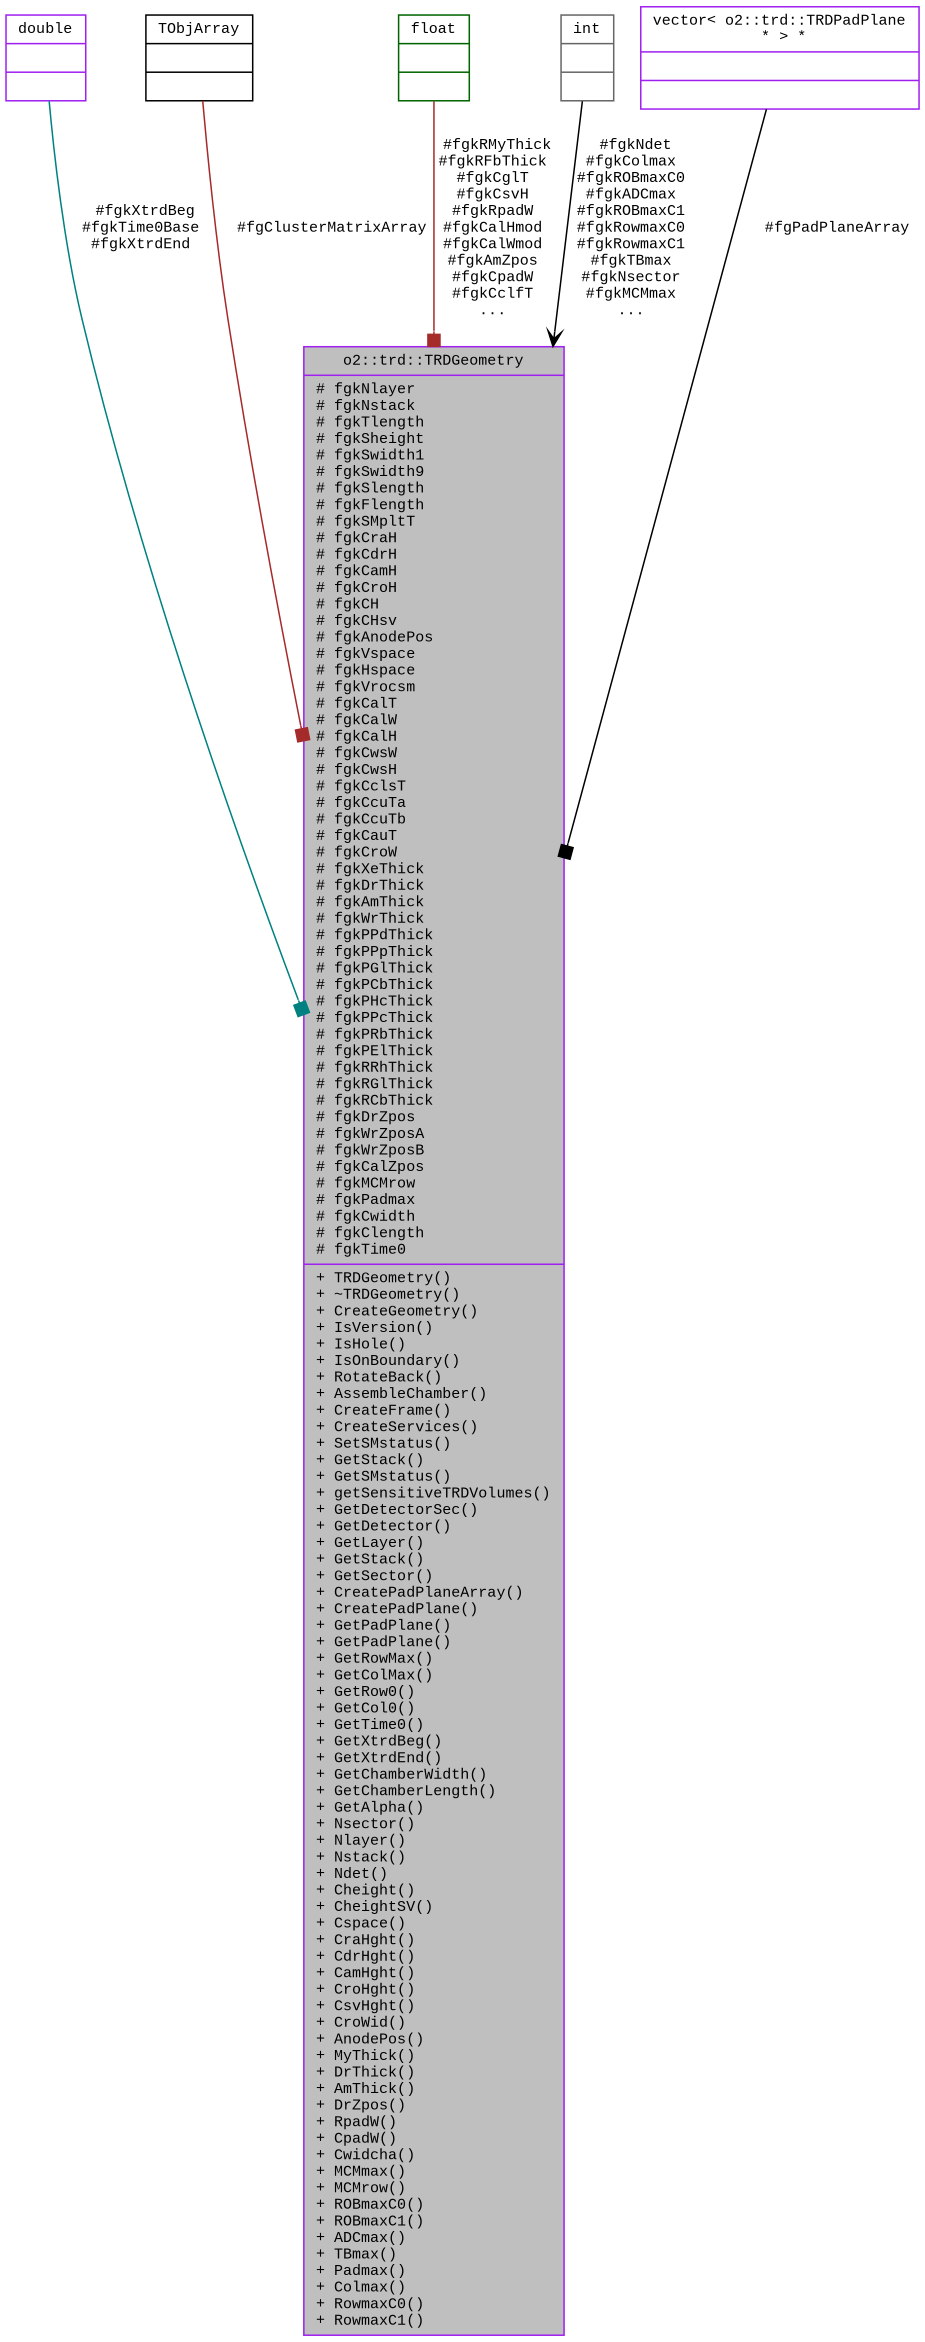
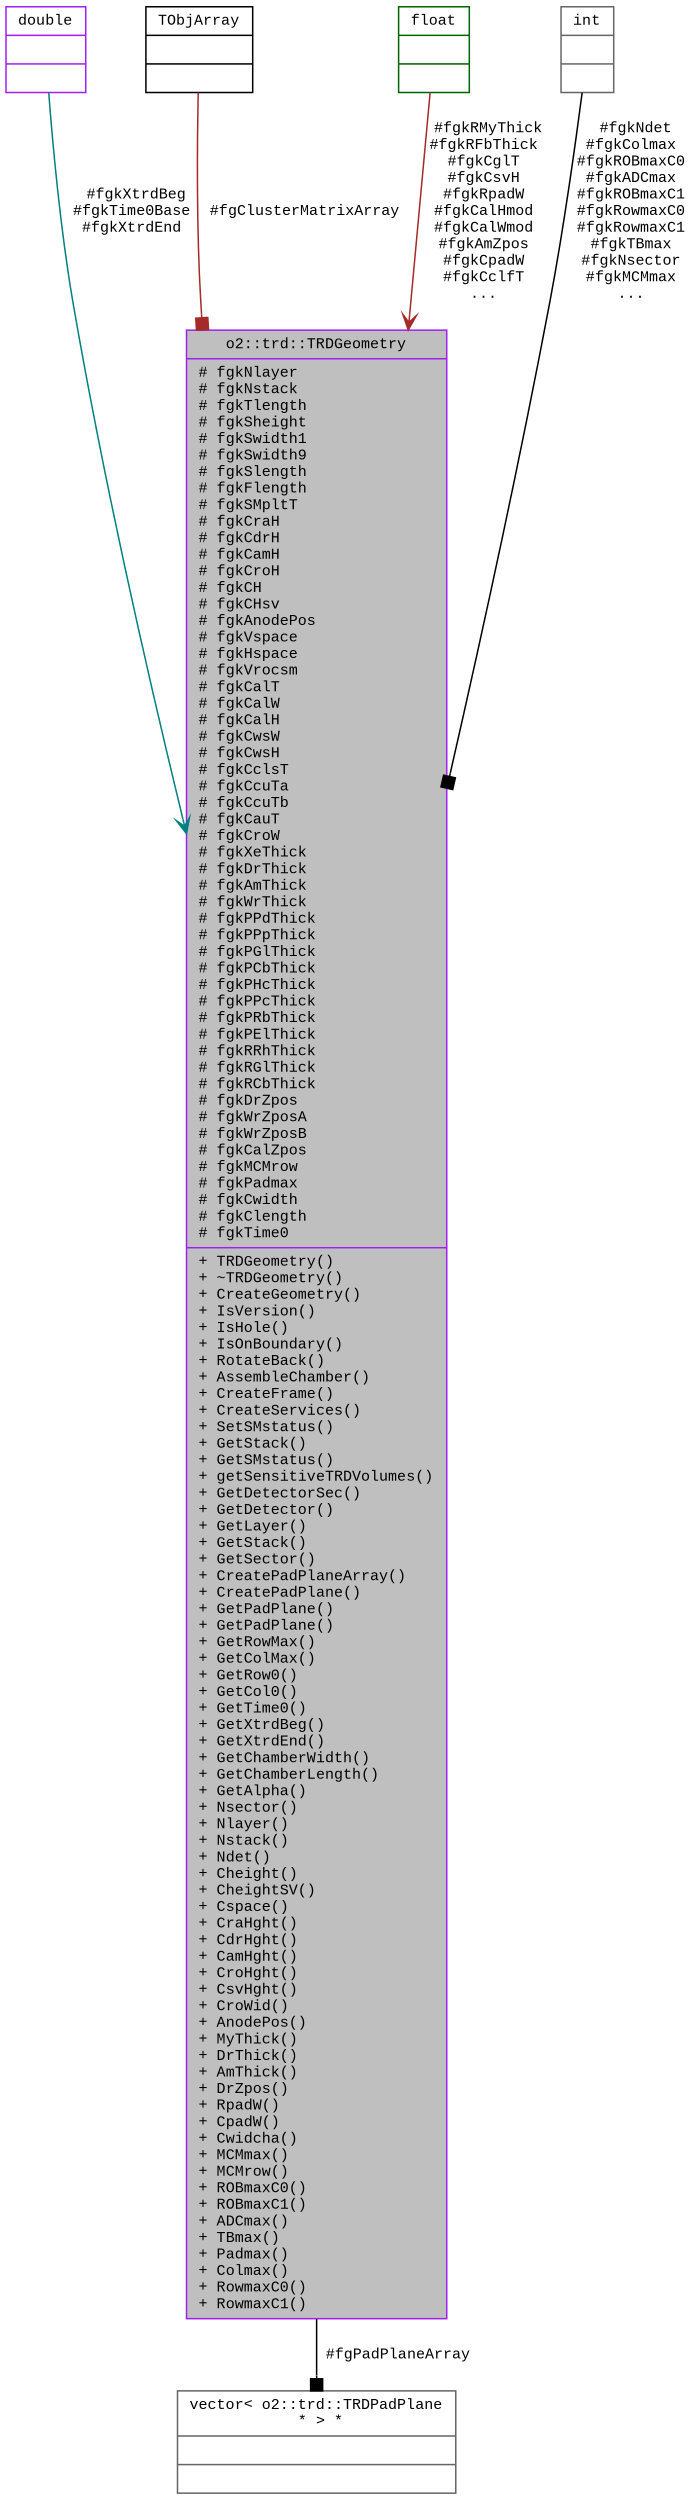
(780, 58) -> (317, 2442)
(434, 216) -> (420, 204)
(569, 216) -> (524, 435)
(667, 476) -> (317, 2347)
(147, 557) -> (102, 458)
